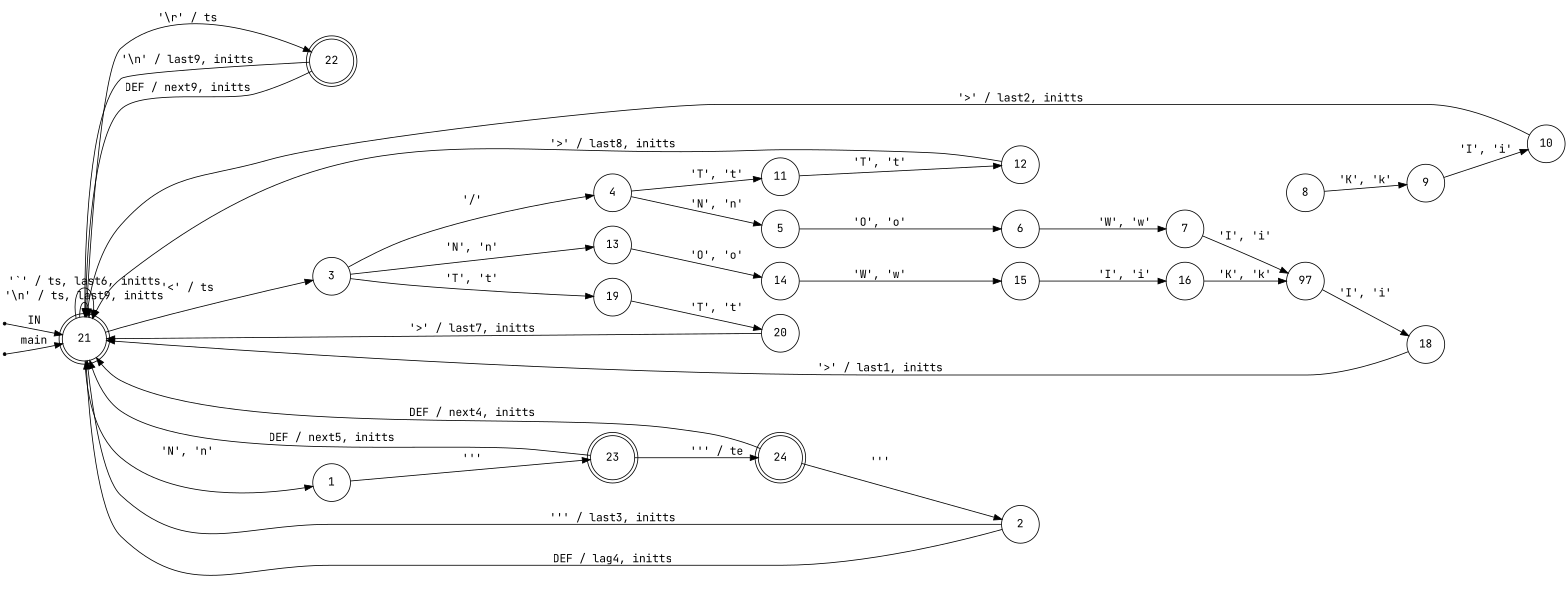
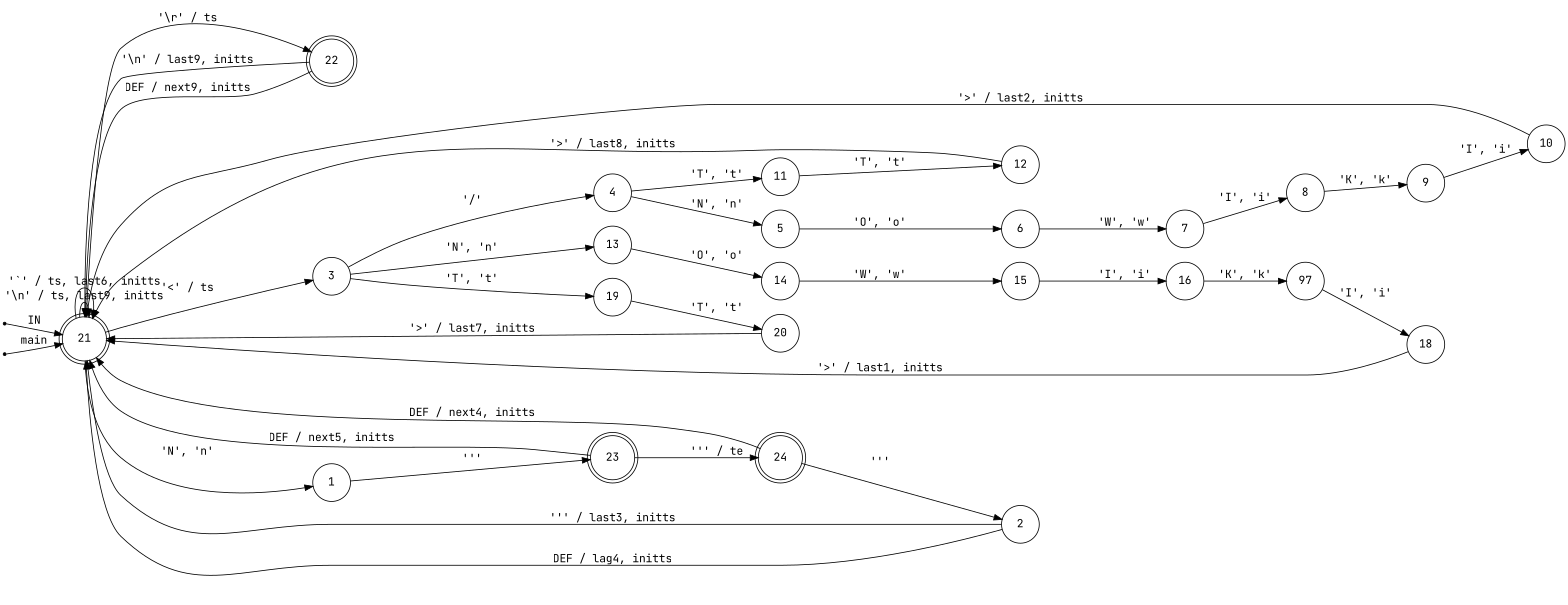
(1242, 253) -> (1241, 212)
